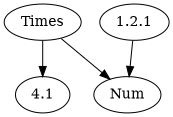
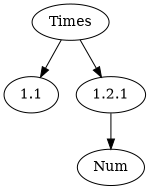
(82, 56) -> (88, 54)
(43, 95) -> (31, 95)
